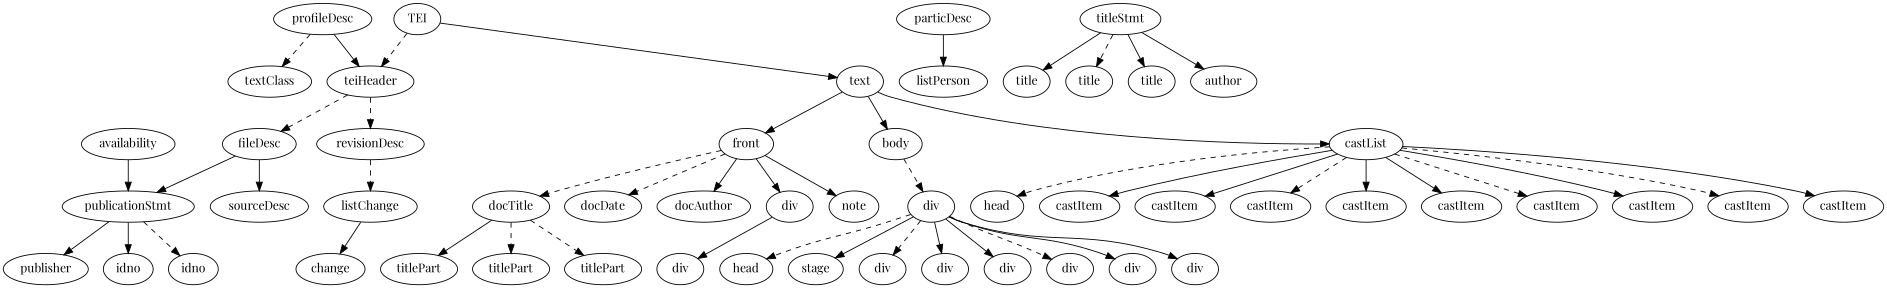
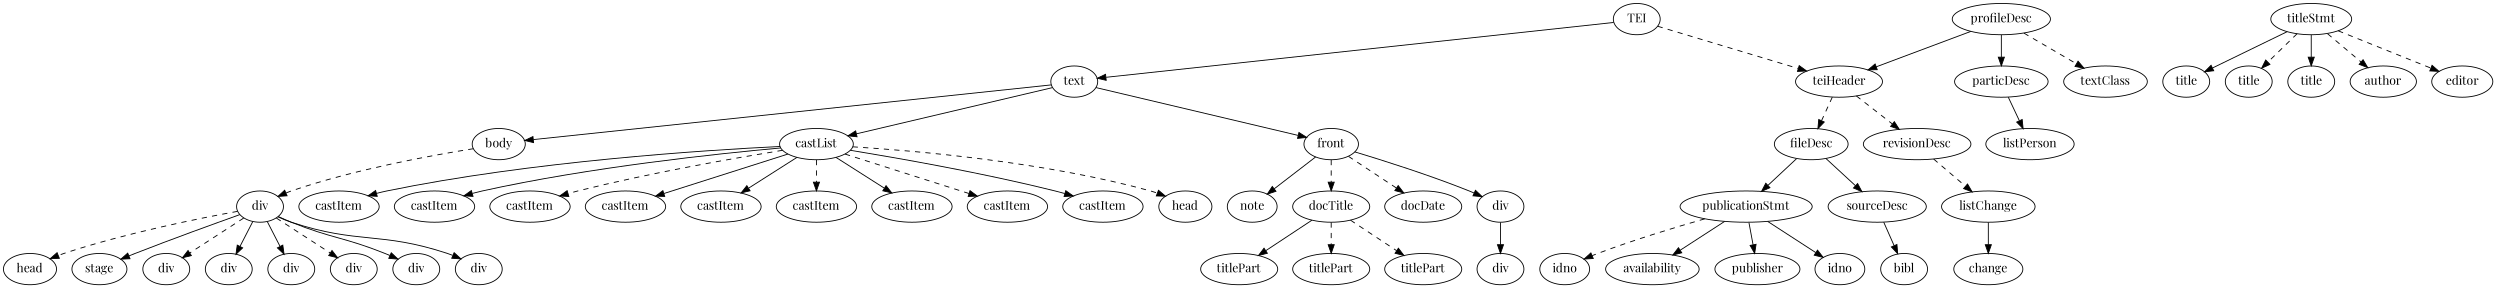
none -> (2001, 46)
(1169, 49) -> (2344, 48)
none -> (2462, 82)
(128, 171) -> (1703, 236)
(704, 207) -> none
none -> (1904, 269)
